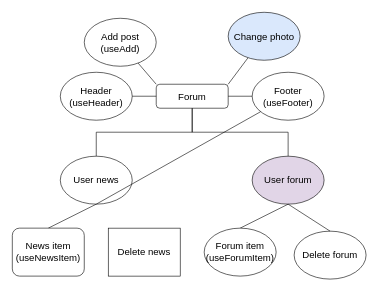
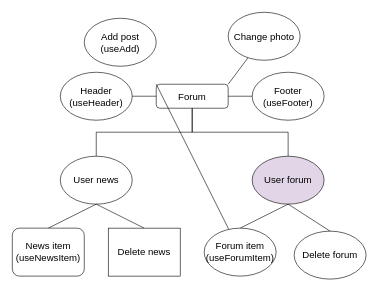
(264, 36) -> (264, 36)
(148, 74) -> (193, 157)
(179, 158) -> (121, 217)
